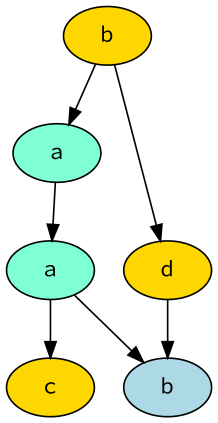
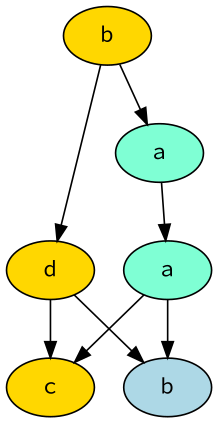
none -> (50, 321)
